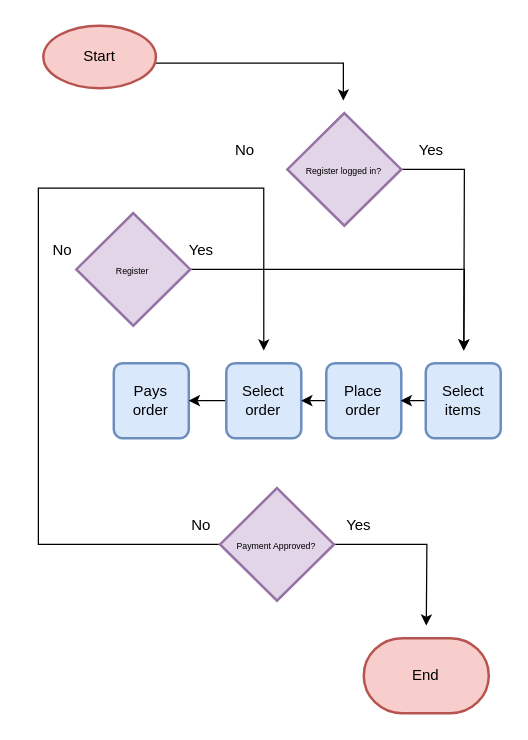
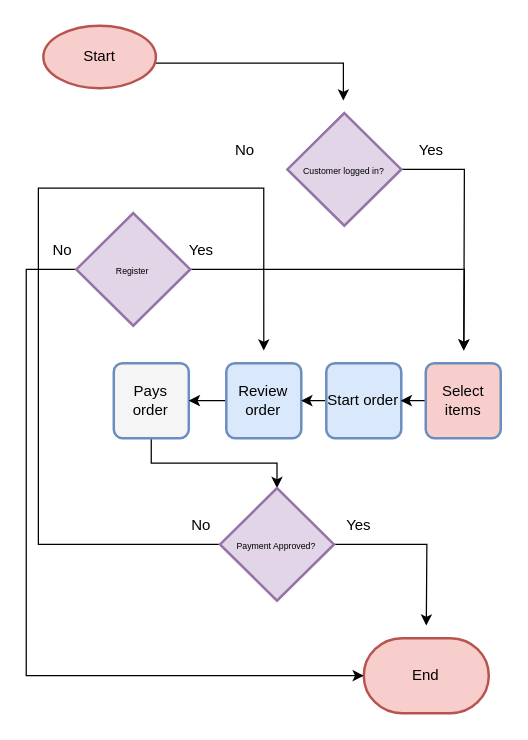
(344, 169) -> (344, 169)
(151, 401) -> (151, 401)
(263, 401) -> (263, 401)
(363, 401) -> (363, 401)
(463, 401) -> (463, 401)
none -> (209, 463)
none -> (26, 612)
